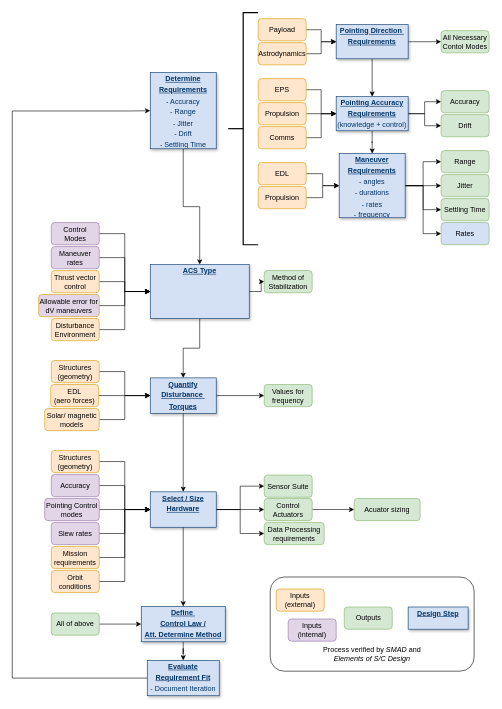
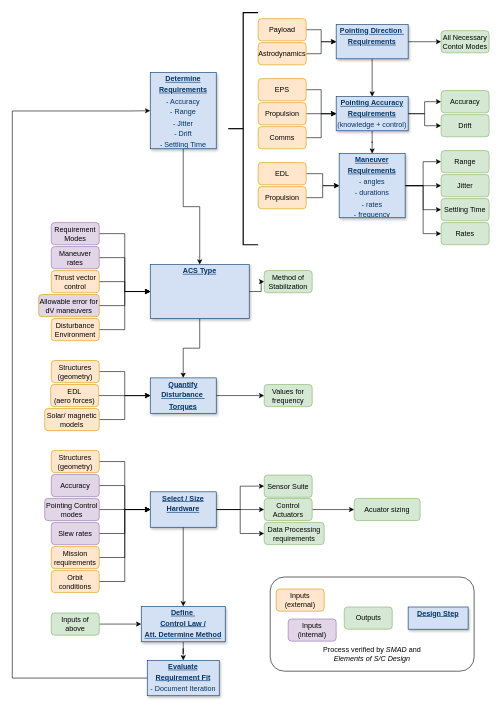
(465, 233) -> (465, 233)
(75, 234) -> (75, 234)
(183, 486) -> none
(75, 624) -> (75, 624)
